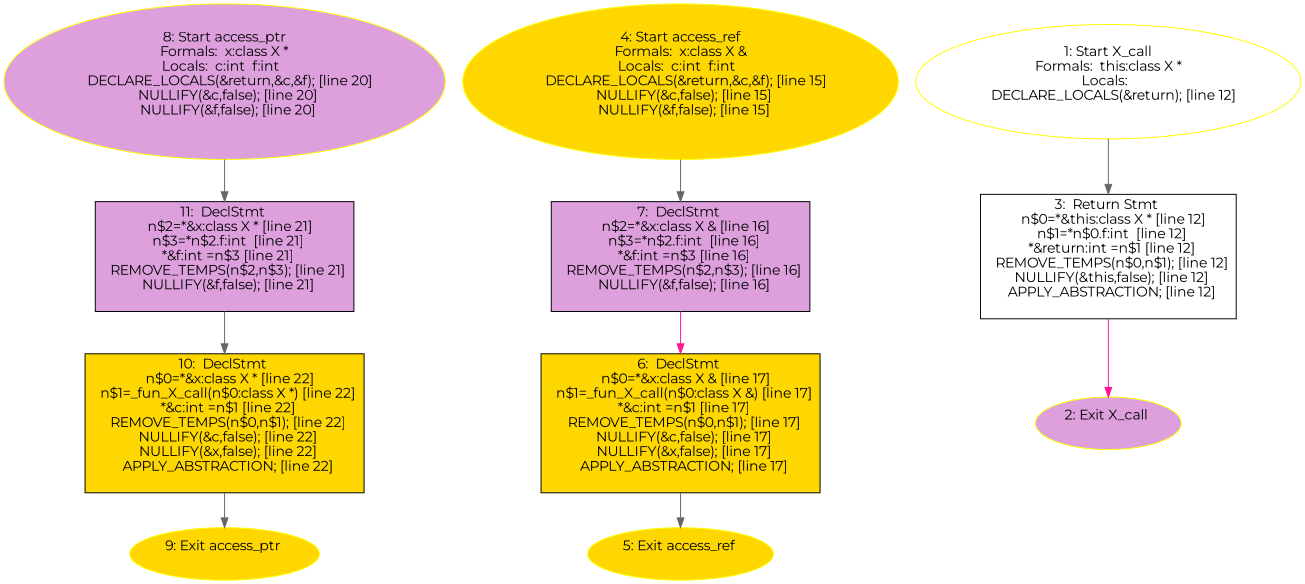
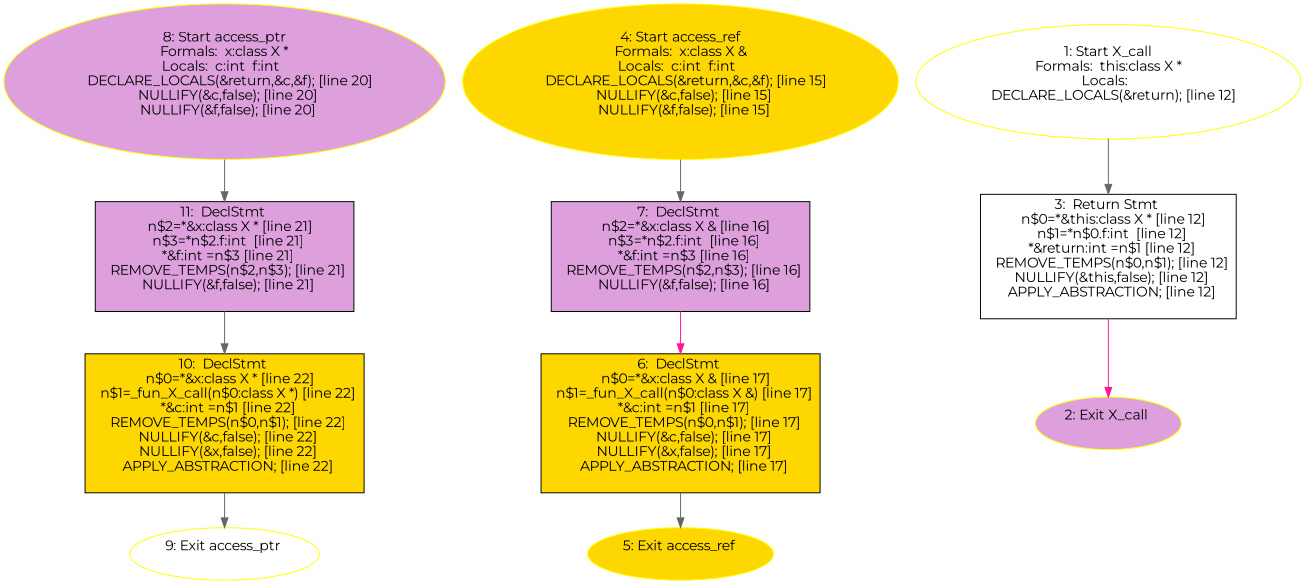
(225, 554) -> (225, 554)
